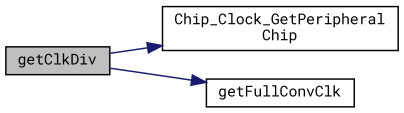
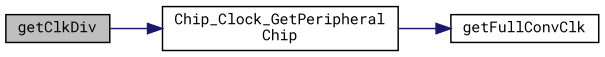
(151, 74) -> (417, 29)
